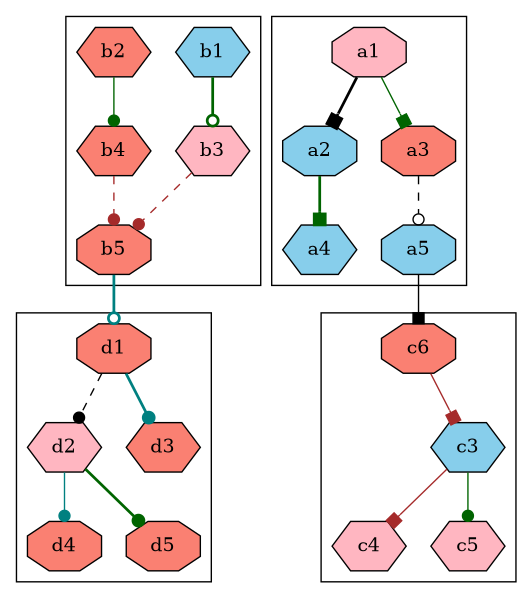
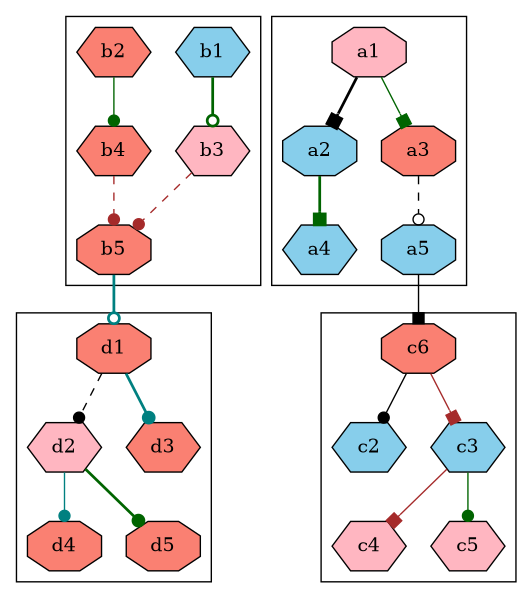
none -> (369, 447)
